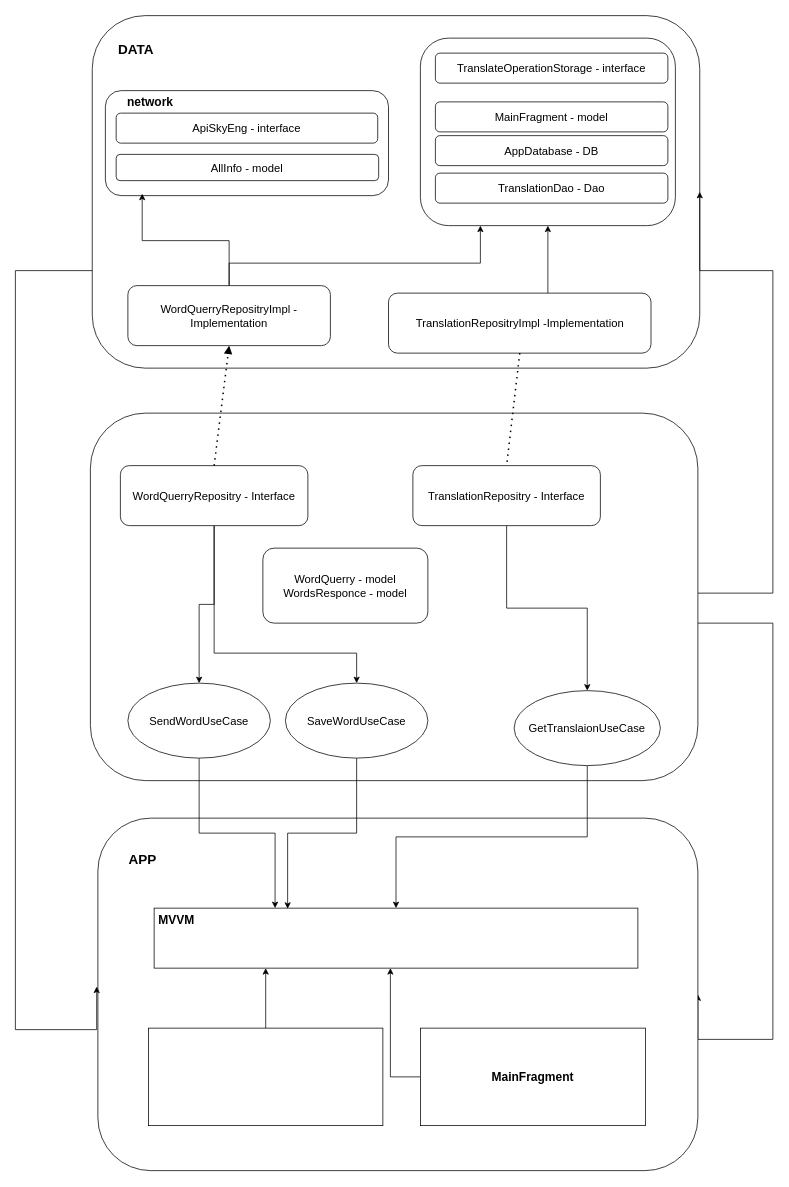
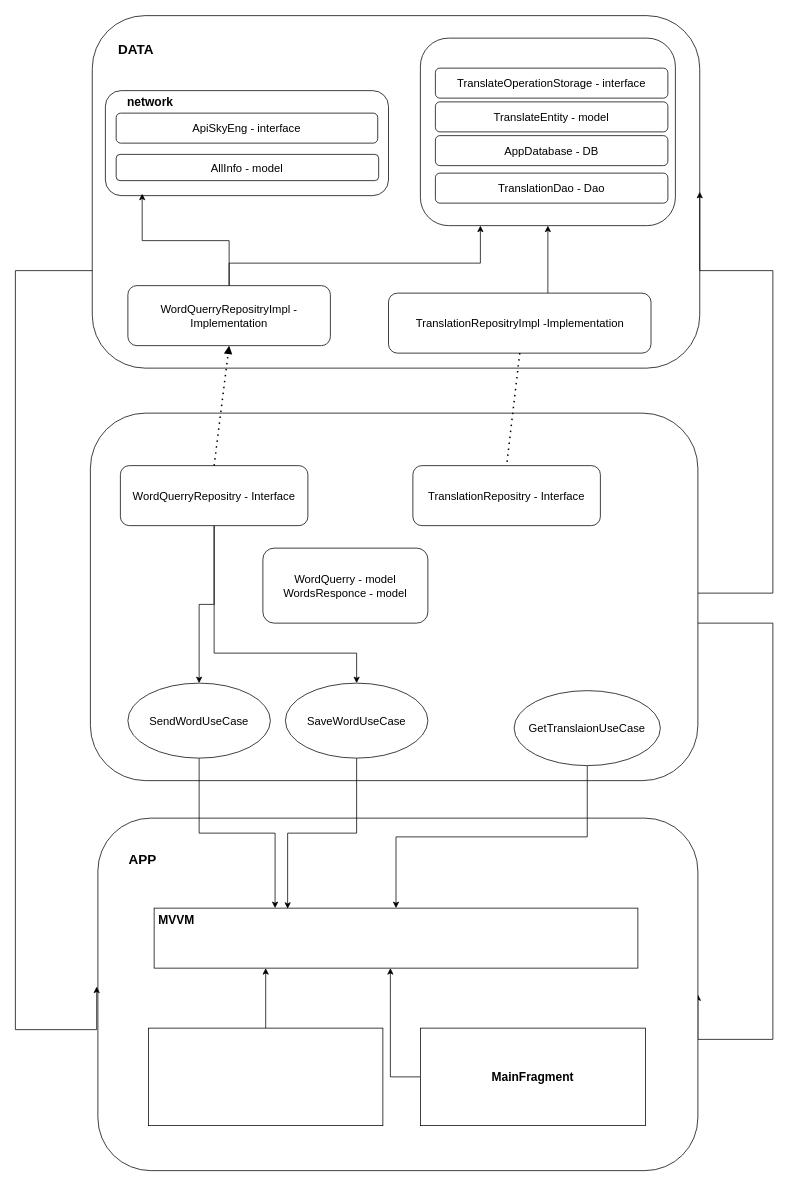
(552, 68) -> (552, 83)
(552, 117) -> (552, 117)
(507, 567) -> none
